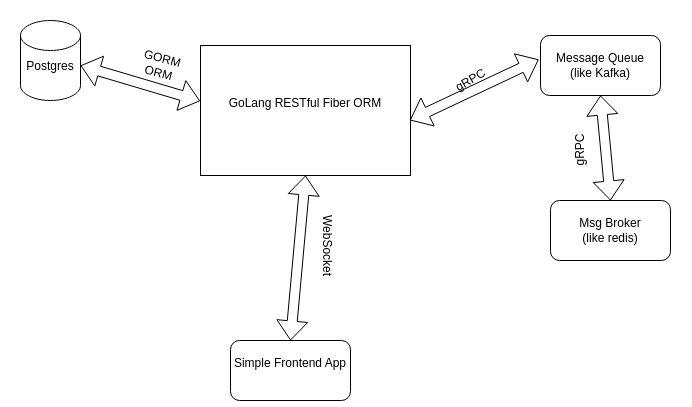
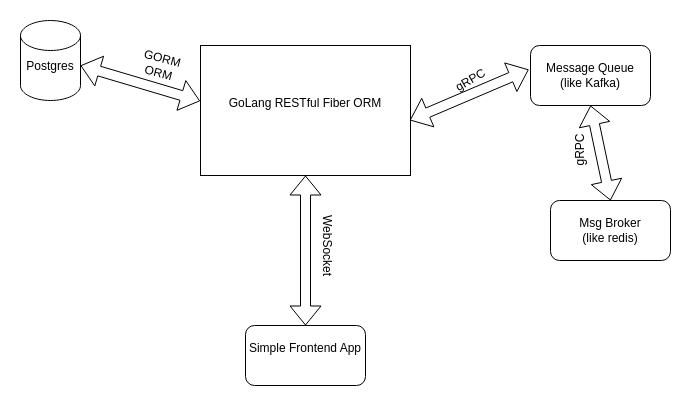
(601, 66) -> (591, 76)
(291, 371) -> (306, 356)
